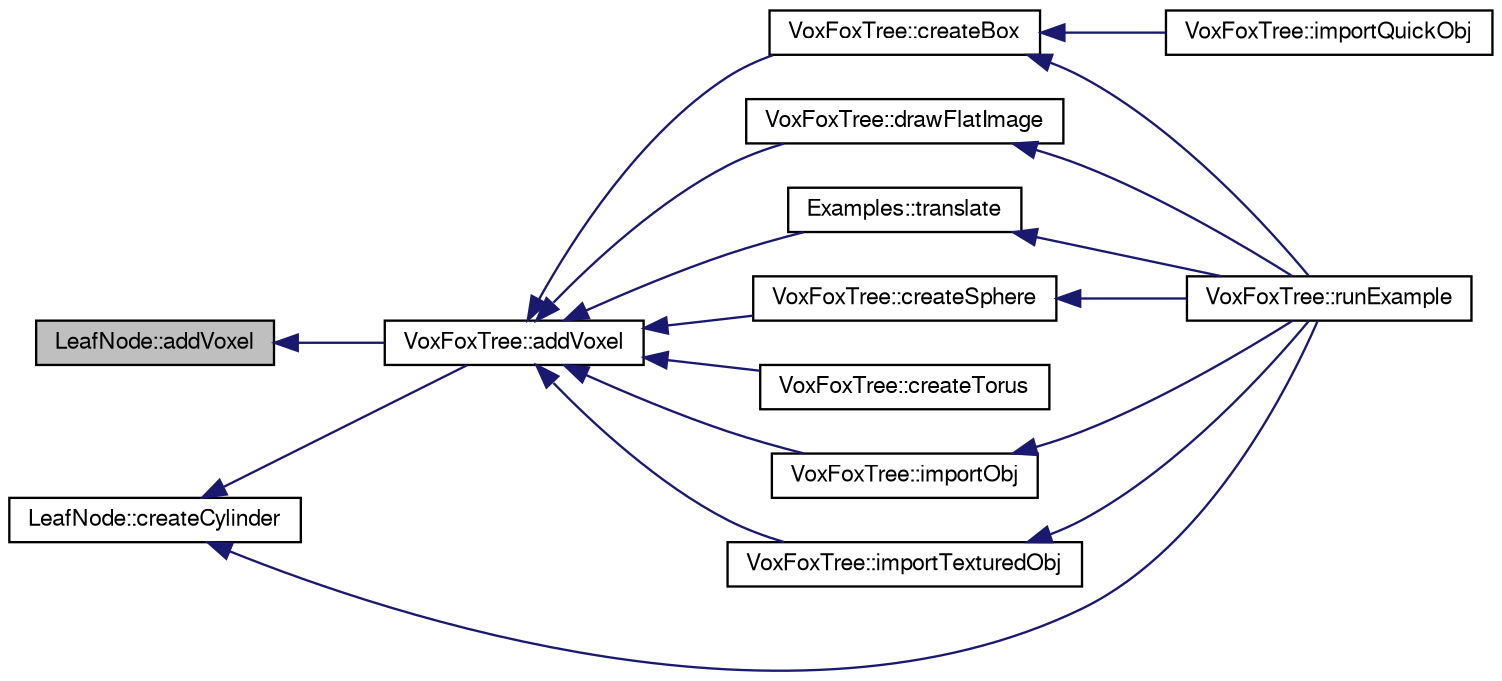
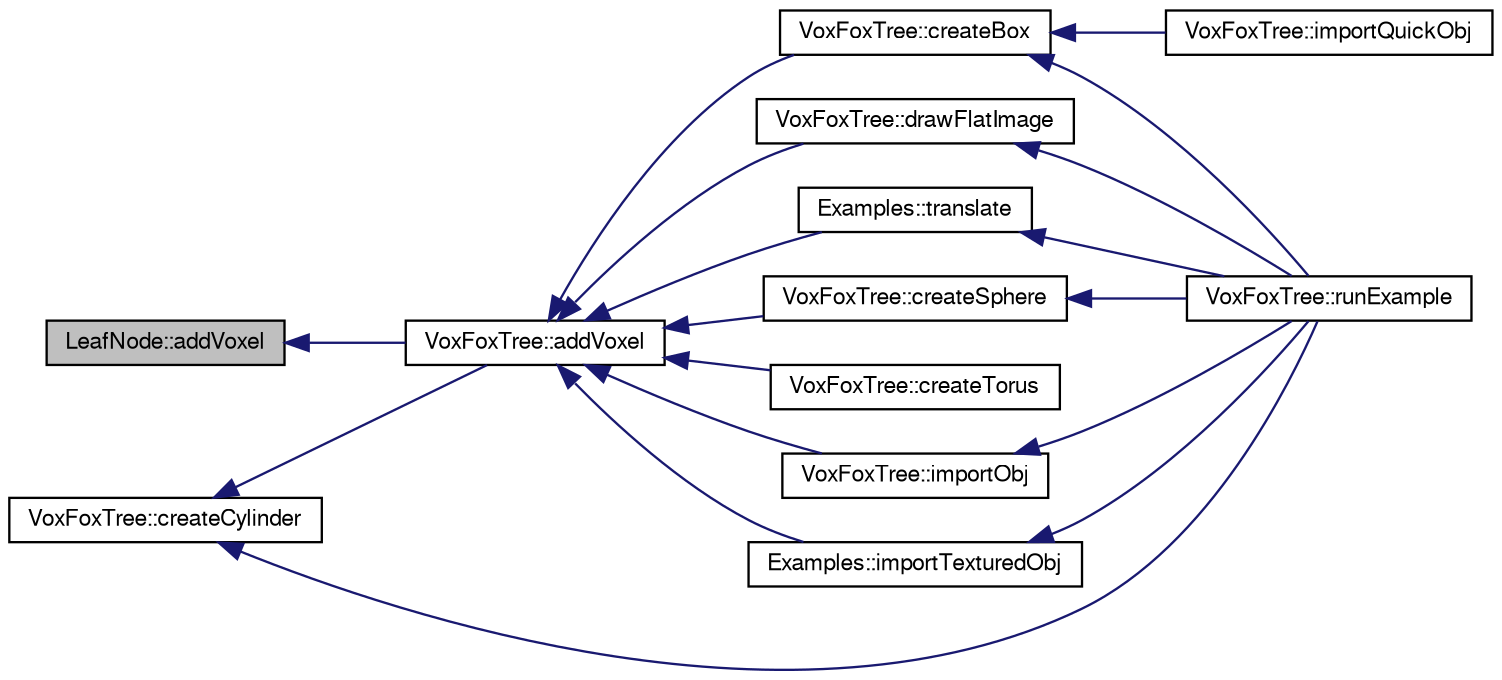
(155, 520) -> (166, 520)
(905, 564) -> (915, 564)
